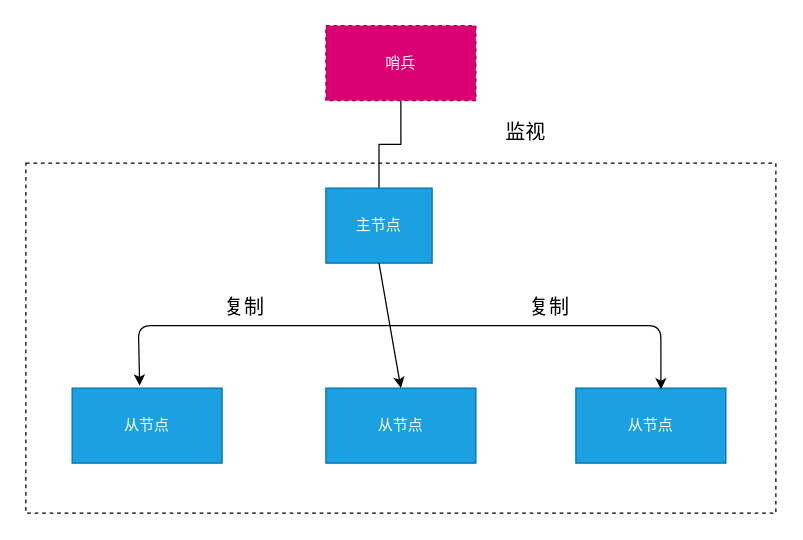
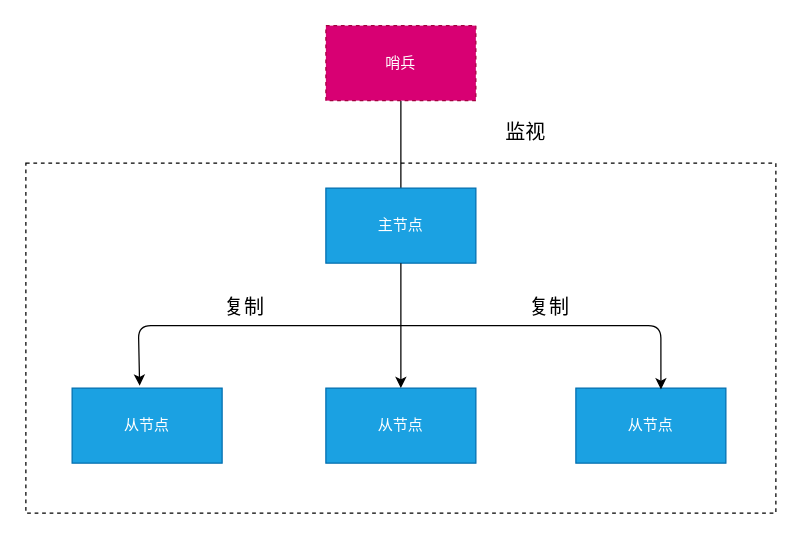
(379, 226) -> (401, 226)
